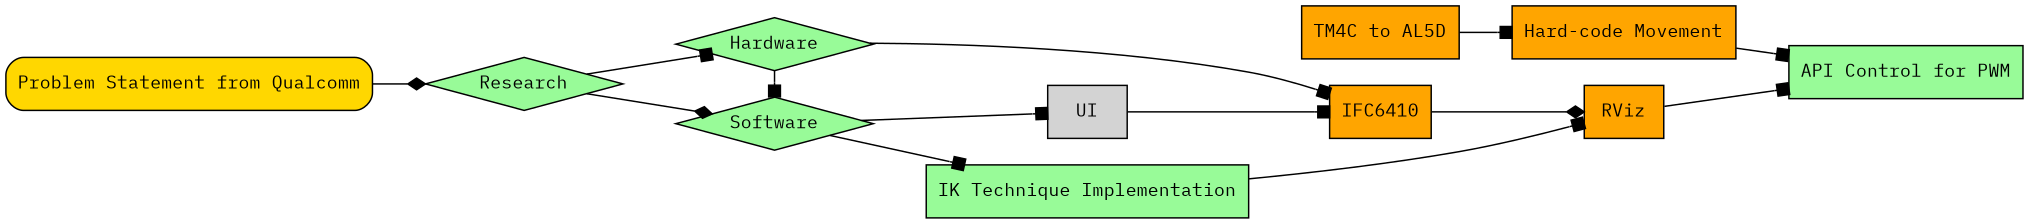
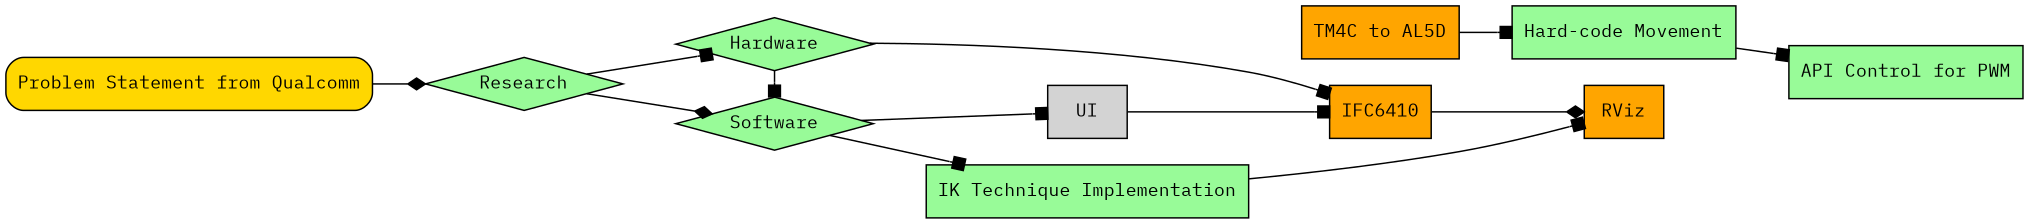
(1624, 32) -> (1624, 32)
(1719, 99) -> none
